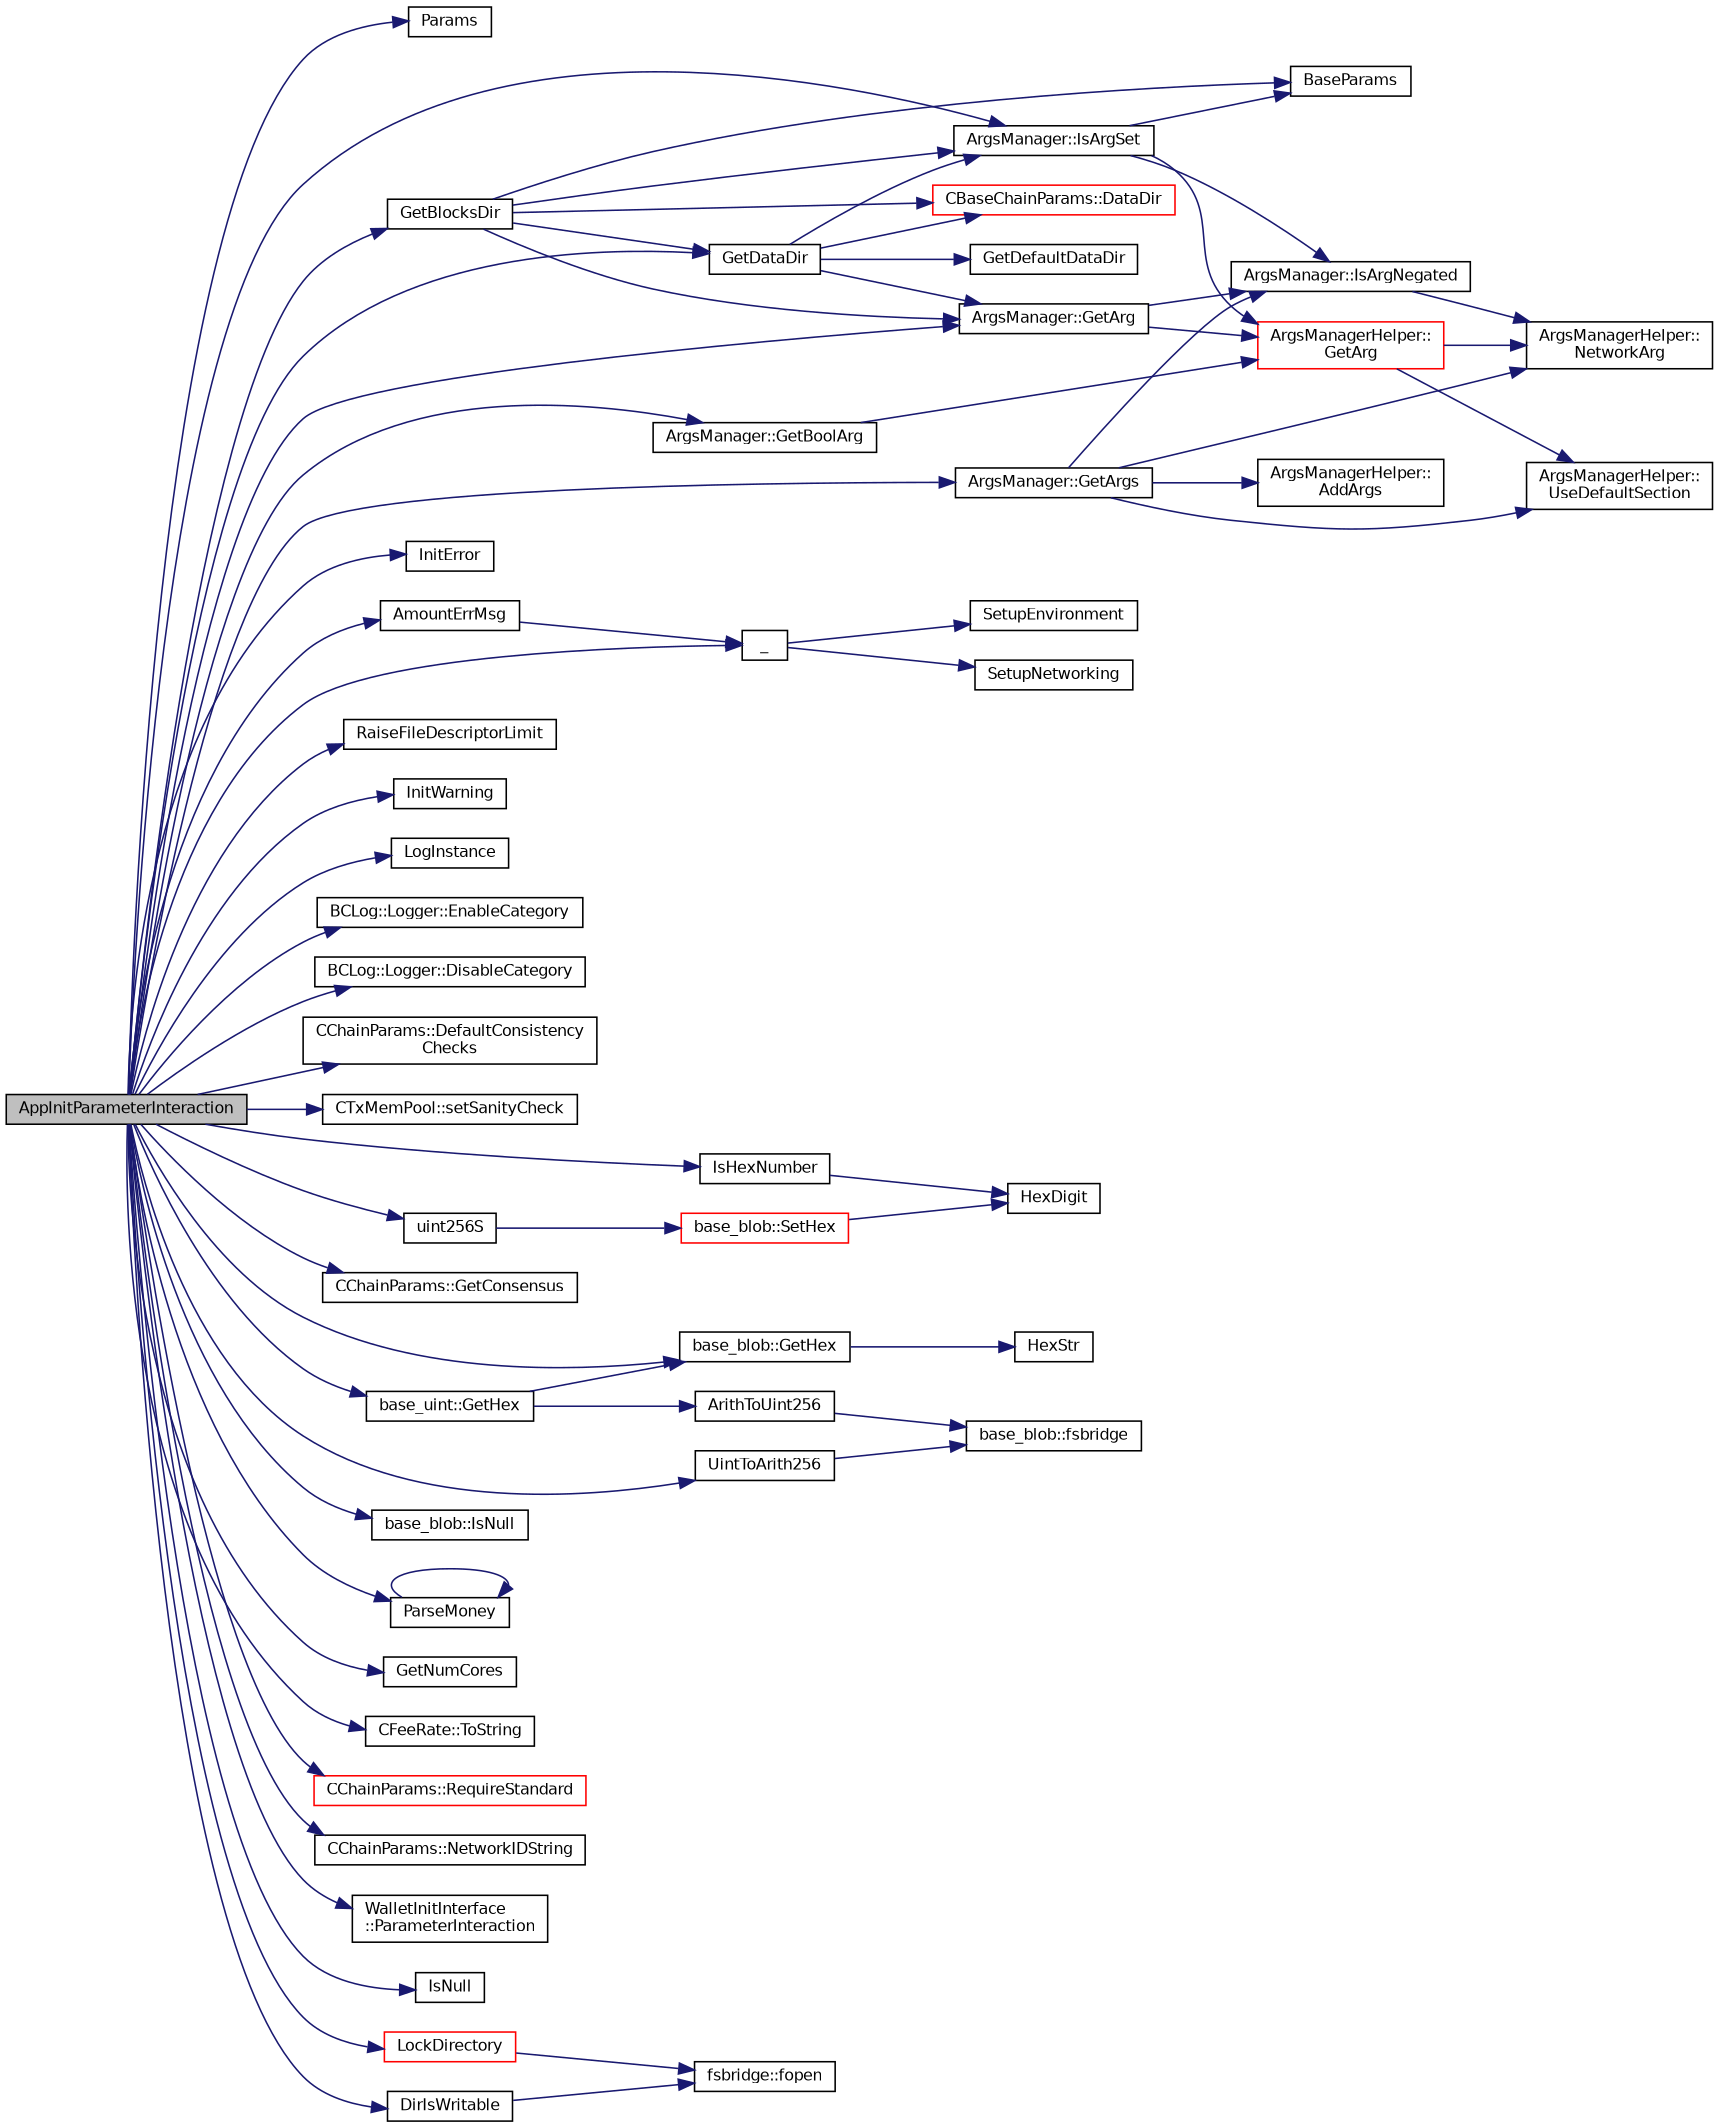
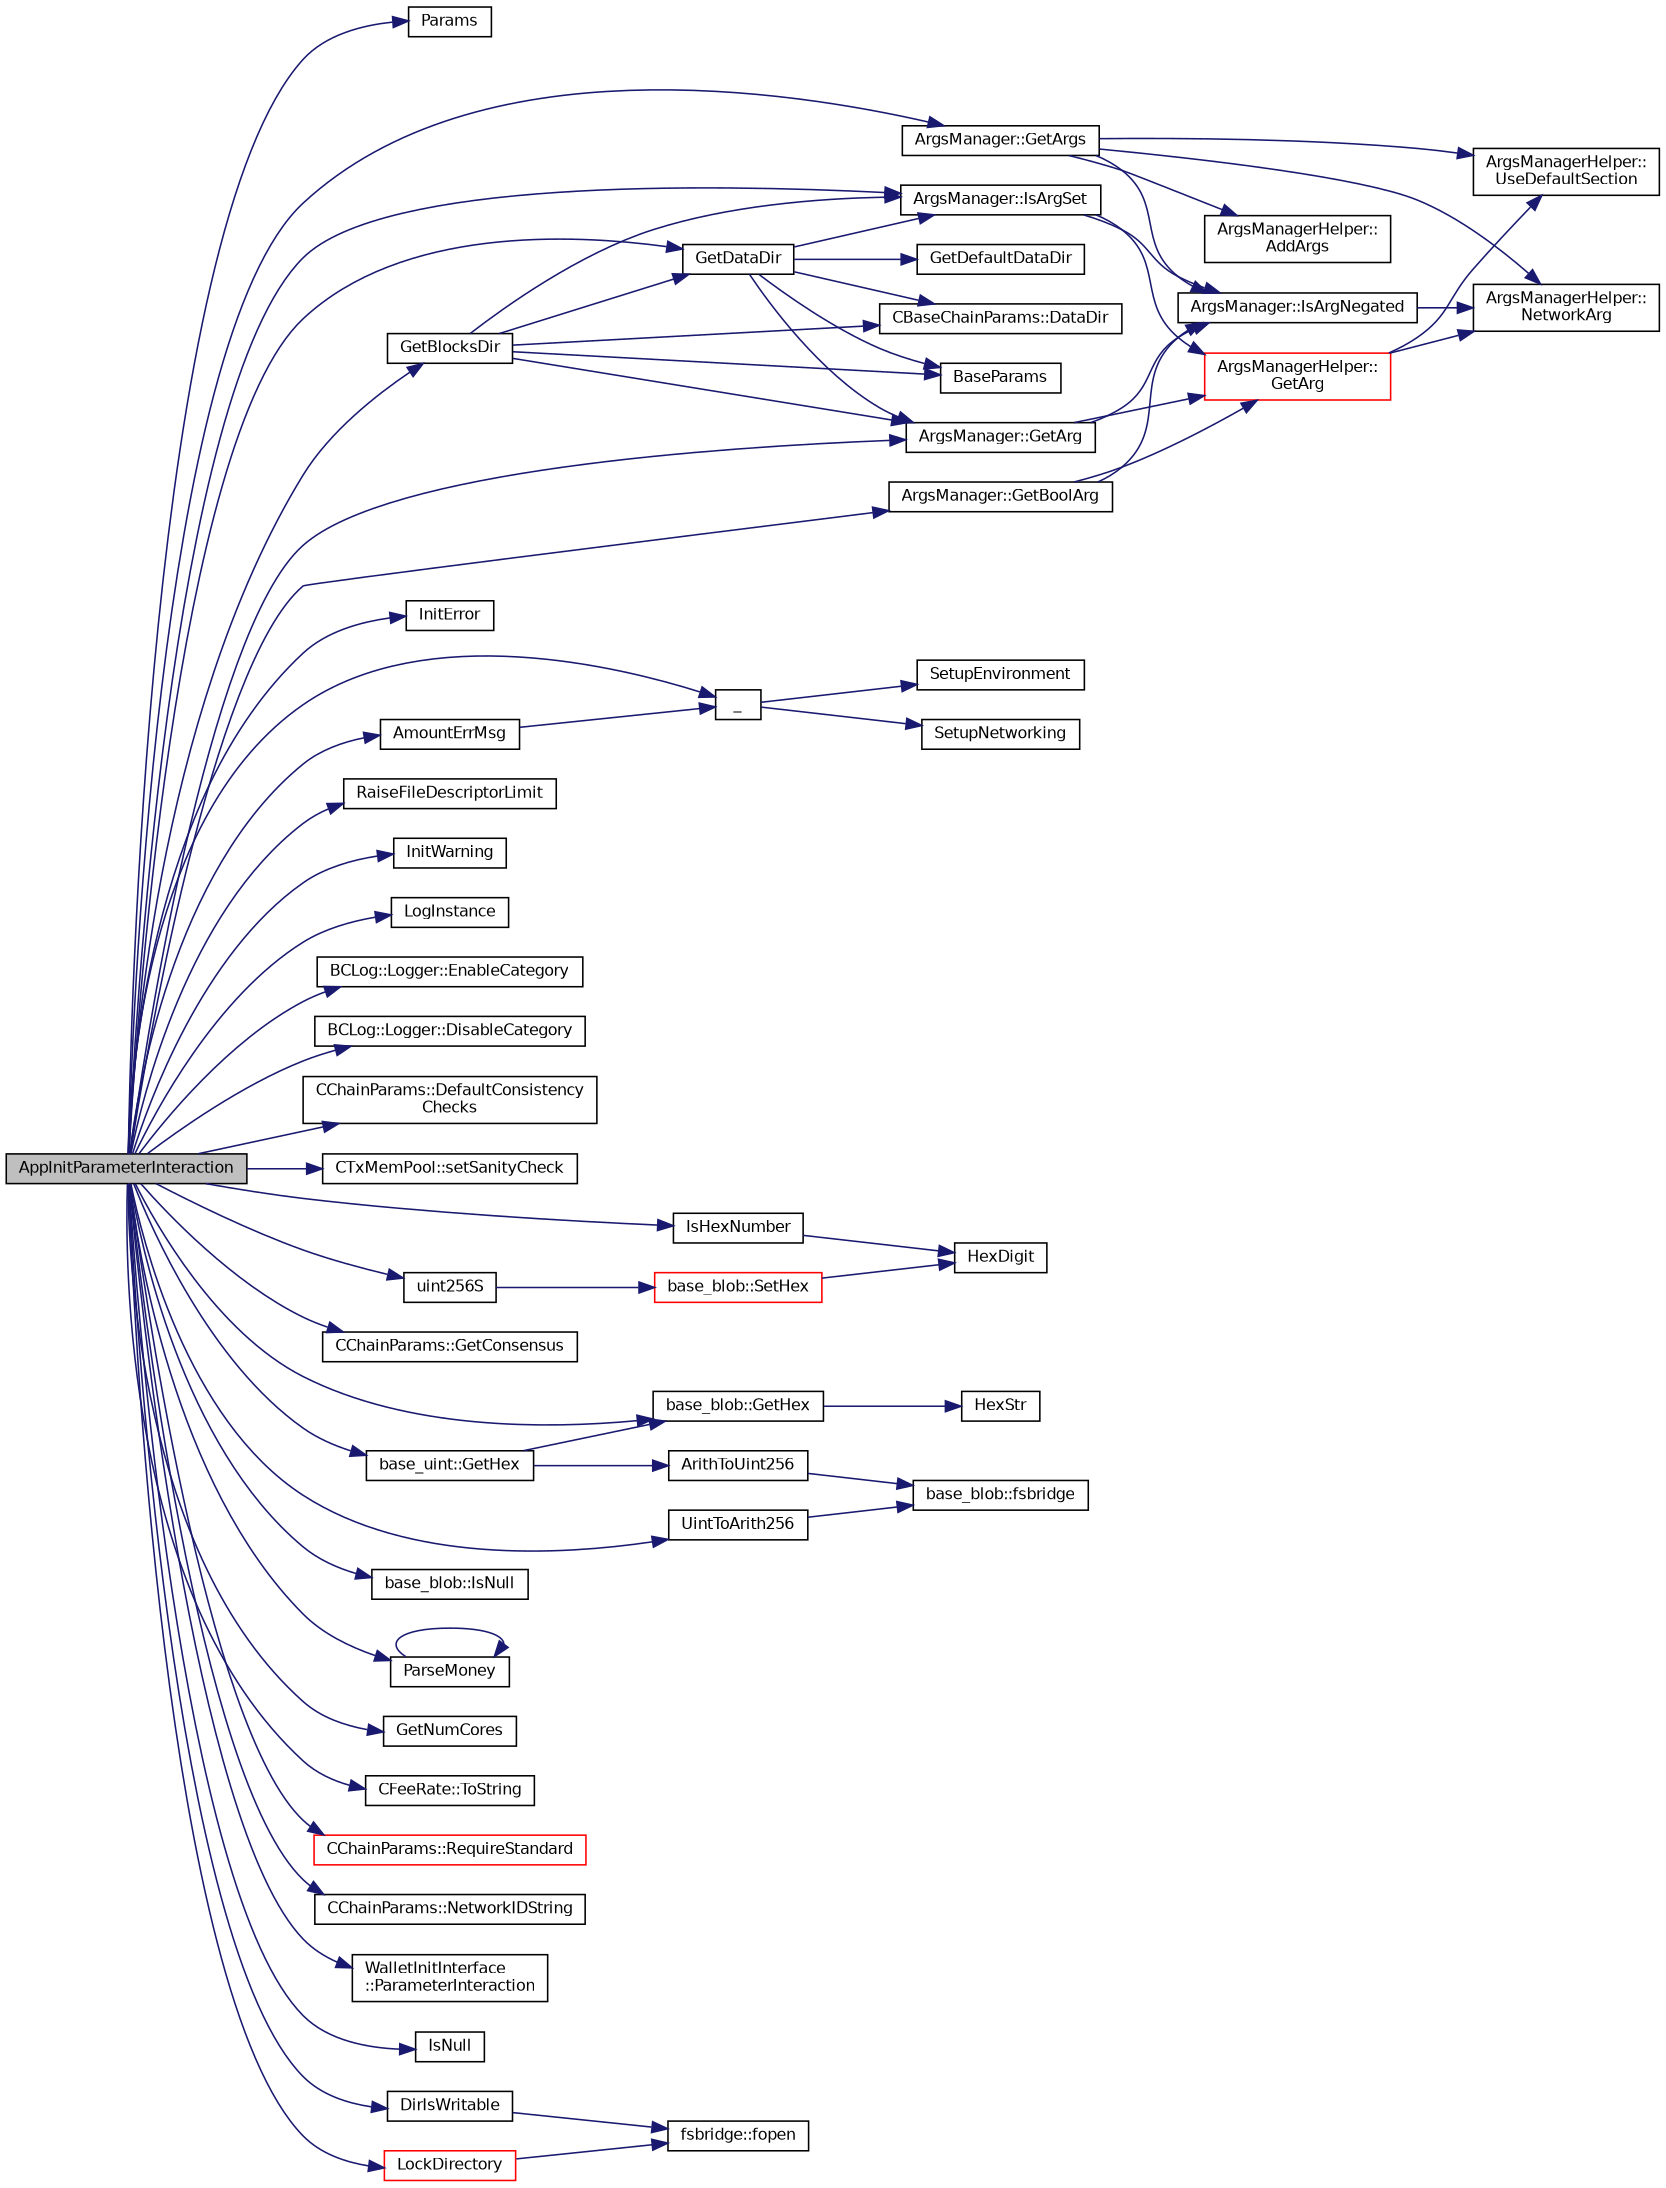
(1202, 111) -> (821, 317)
(1054, 200) -> (1001, 319)
none -> (1148, 420)
